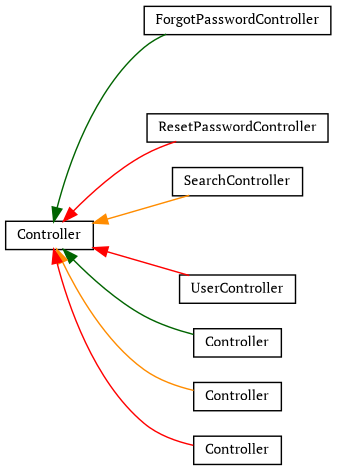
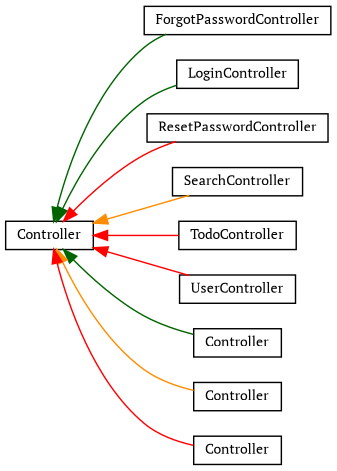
none -> (238, 74)
none -> (238, 235)
